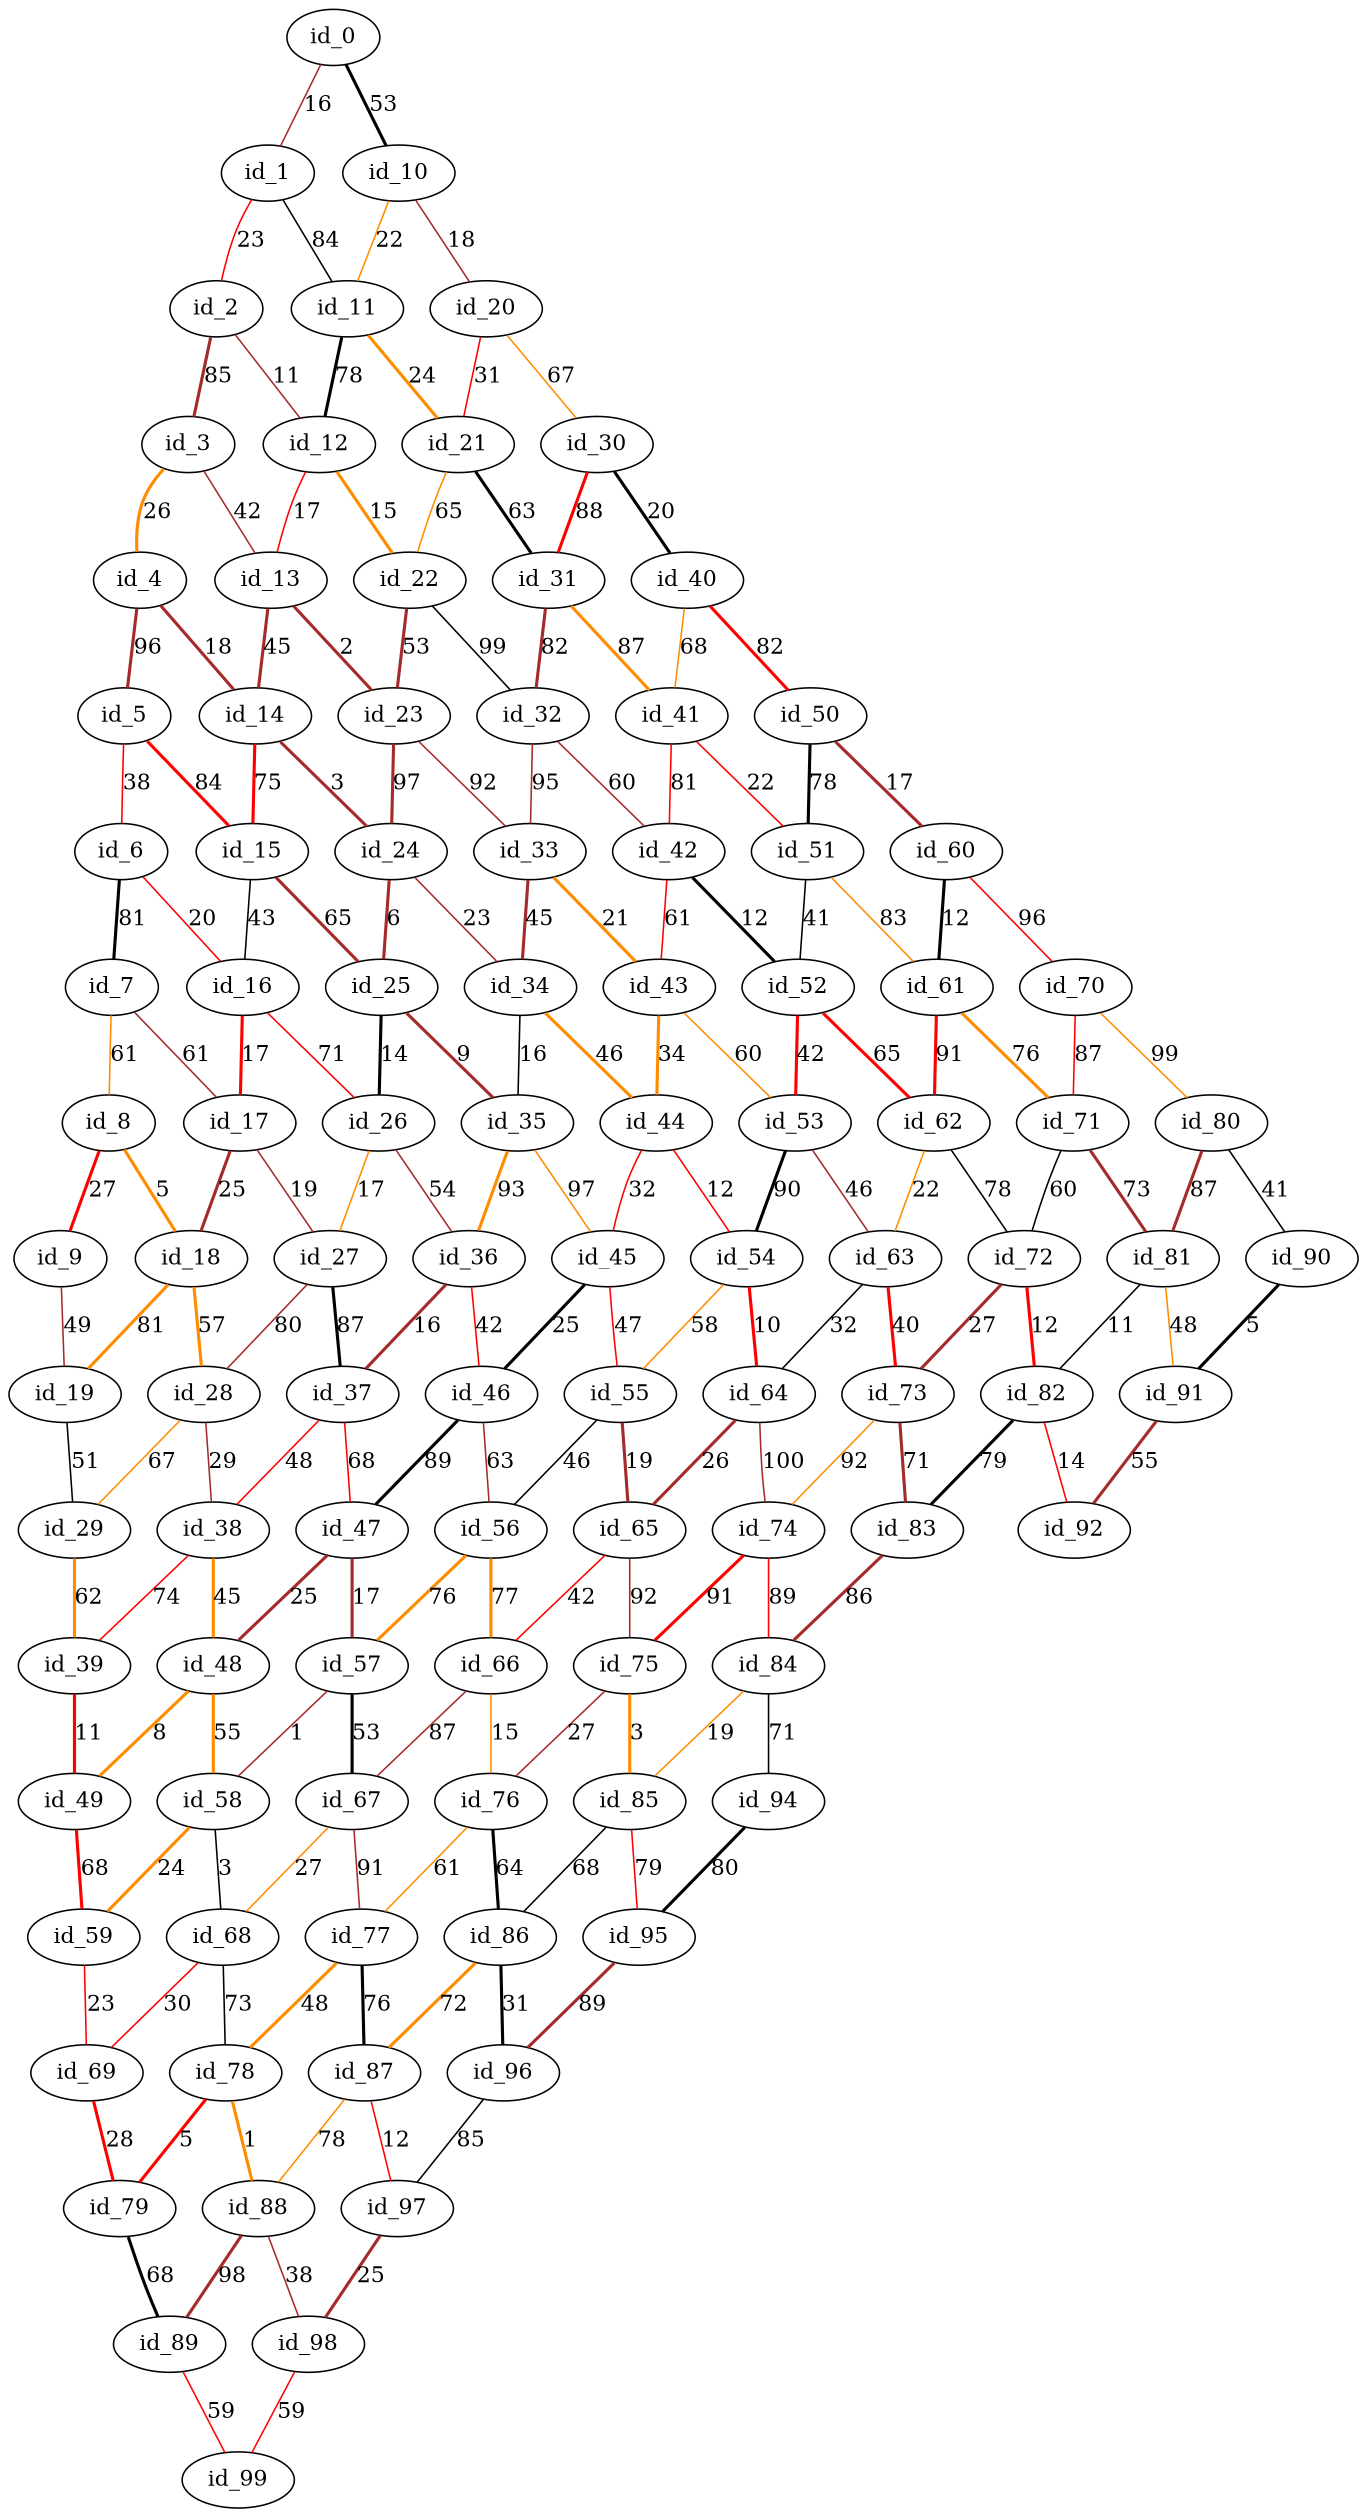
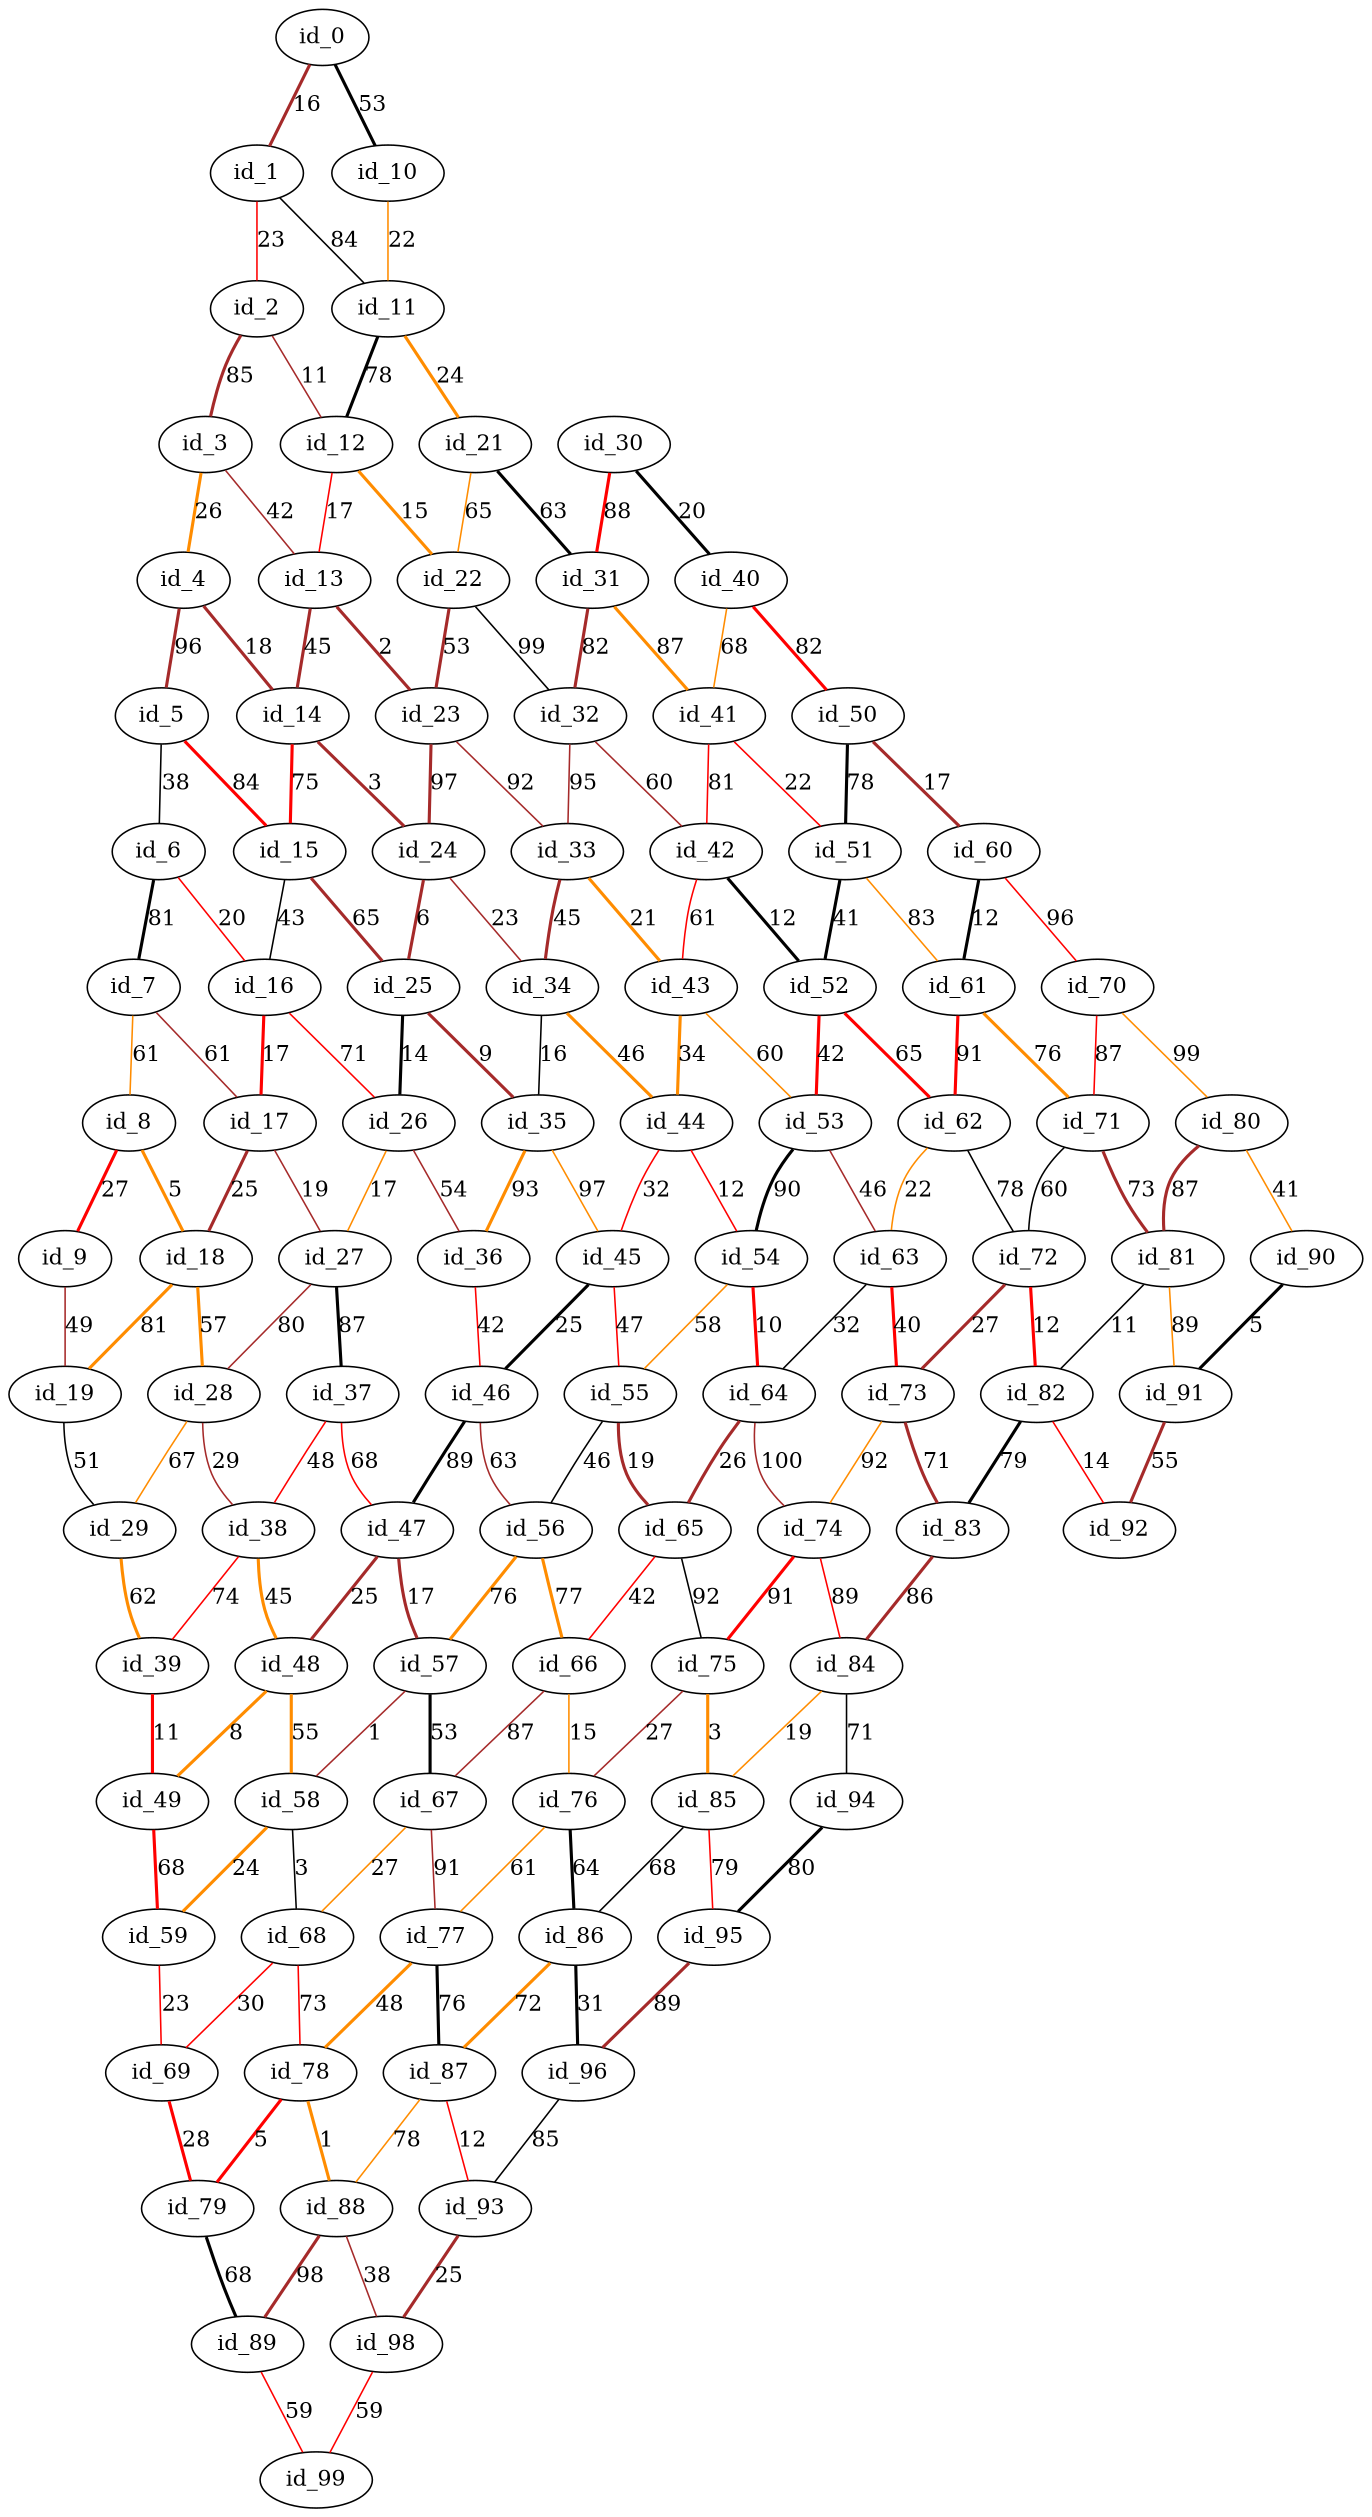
(301, 105) -> (290, 105)
(486, 309) -> none
(123, 784) -> (160, 784)
(803, 919) -> (832, 919)
(1257, 1191) -> (1269, 1191)
(406, 1327) -> none
(1184, 1327) -> (1186, 1327)
(630, 1598) -> (691, 1598)
(224, 2005) -> (299, 2005)
(397, 2209) -> (475, 2209)
